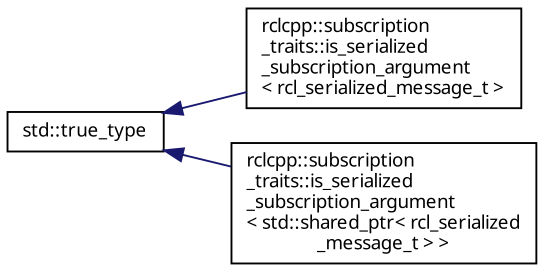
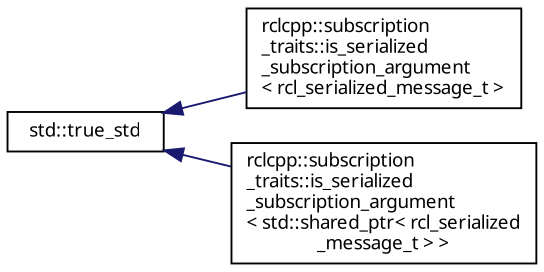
(86, 132) -> (86, 132)
